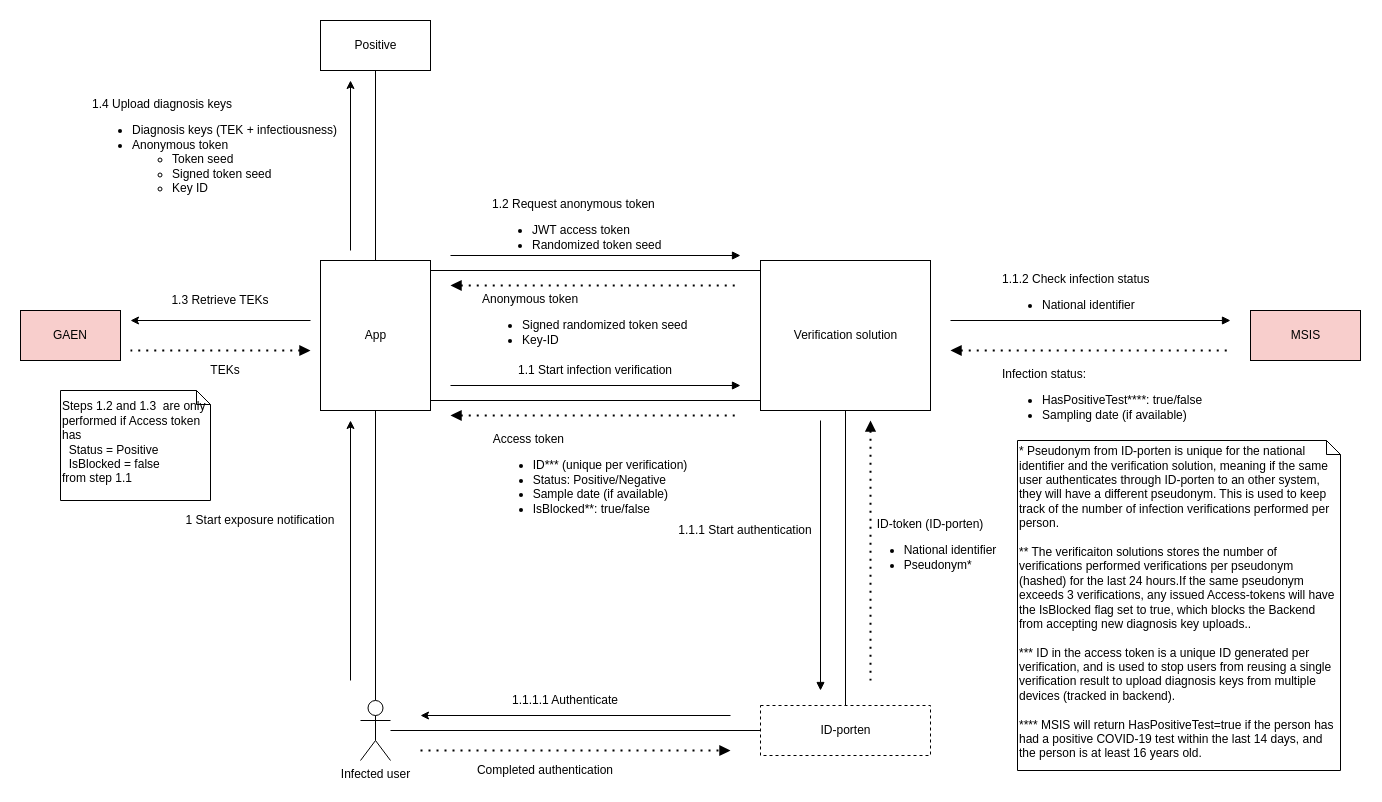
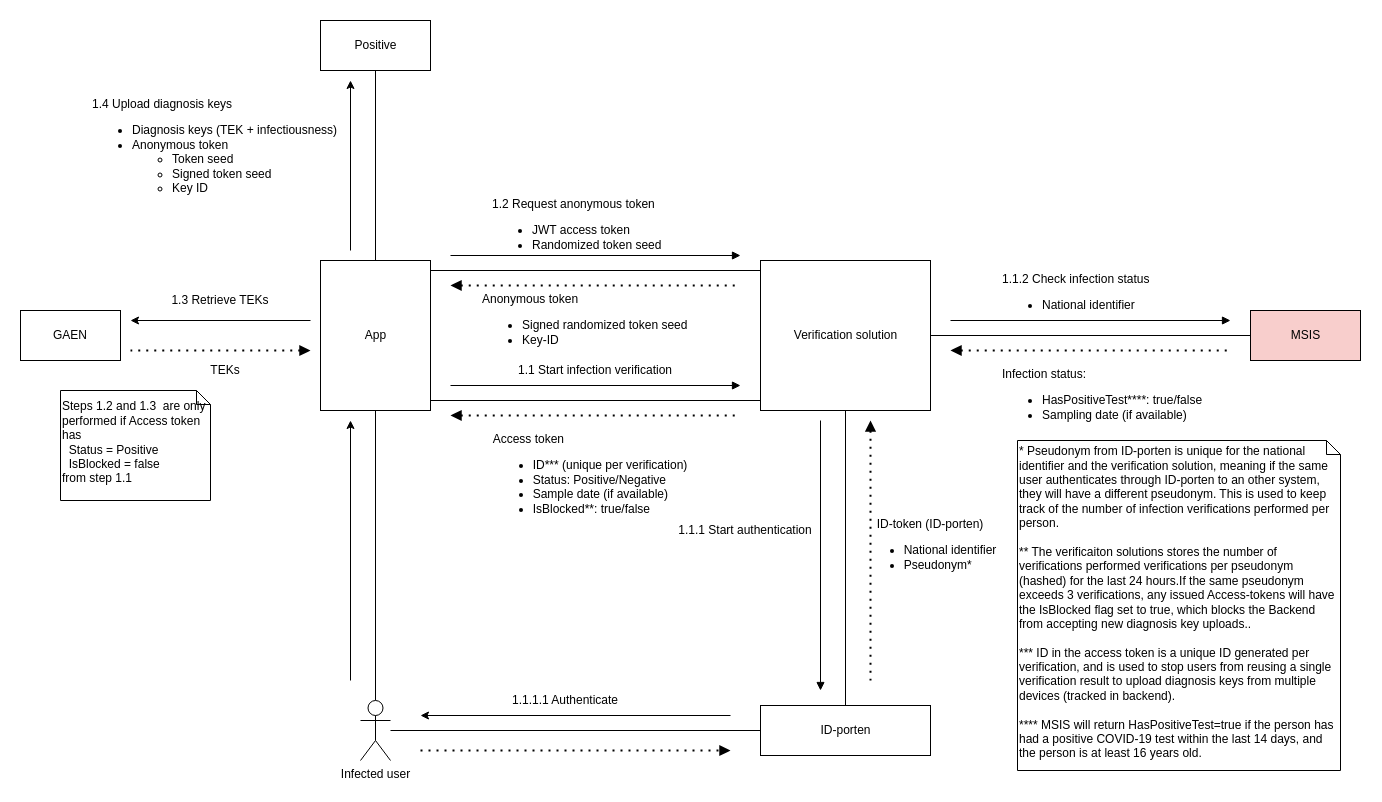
(71, 336) -> (71, 336)
none -> (1091, 336)
(261, 521) -> none
(846, 731) -> (846, 731)
(546, 771) -> none
